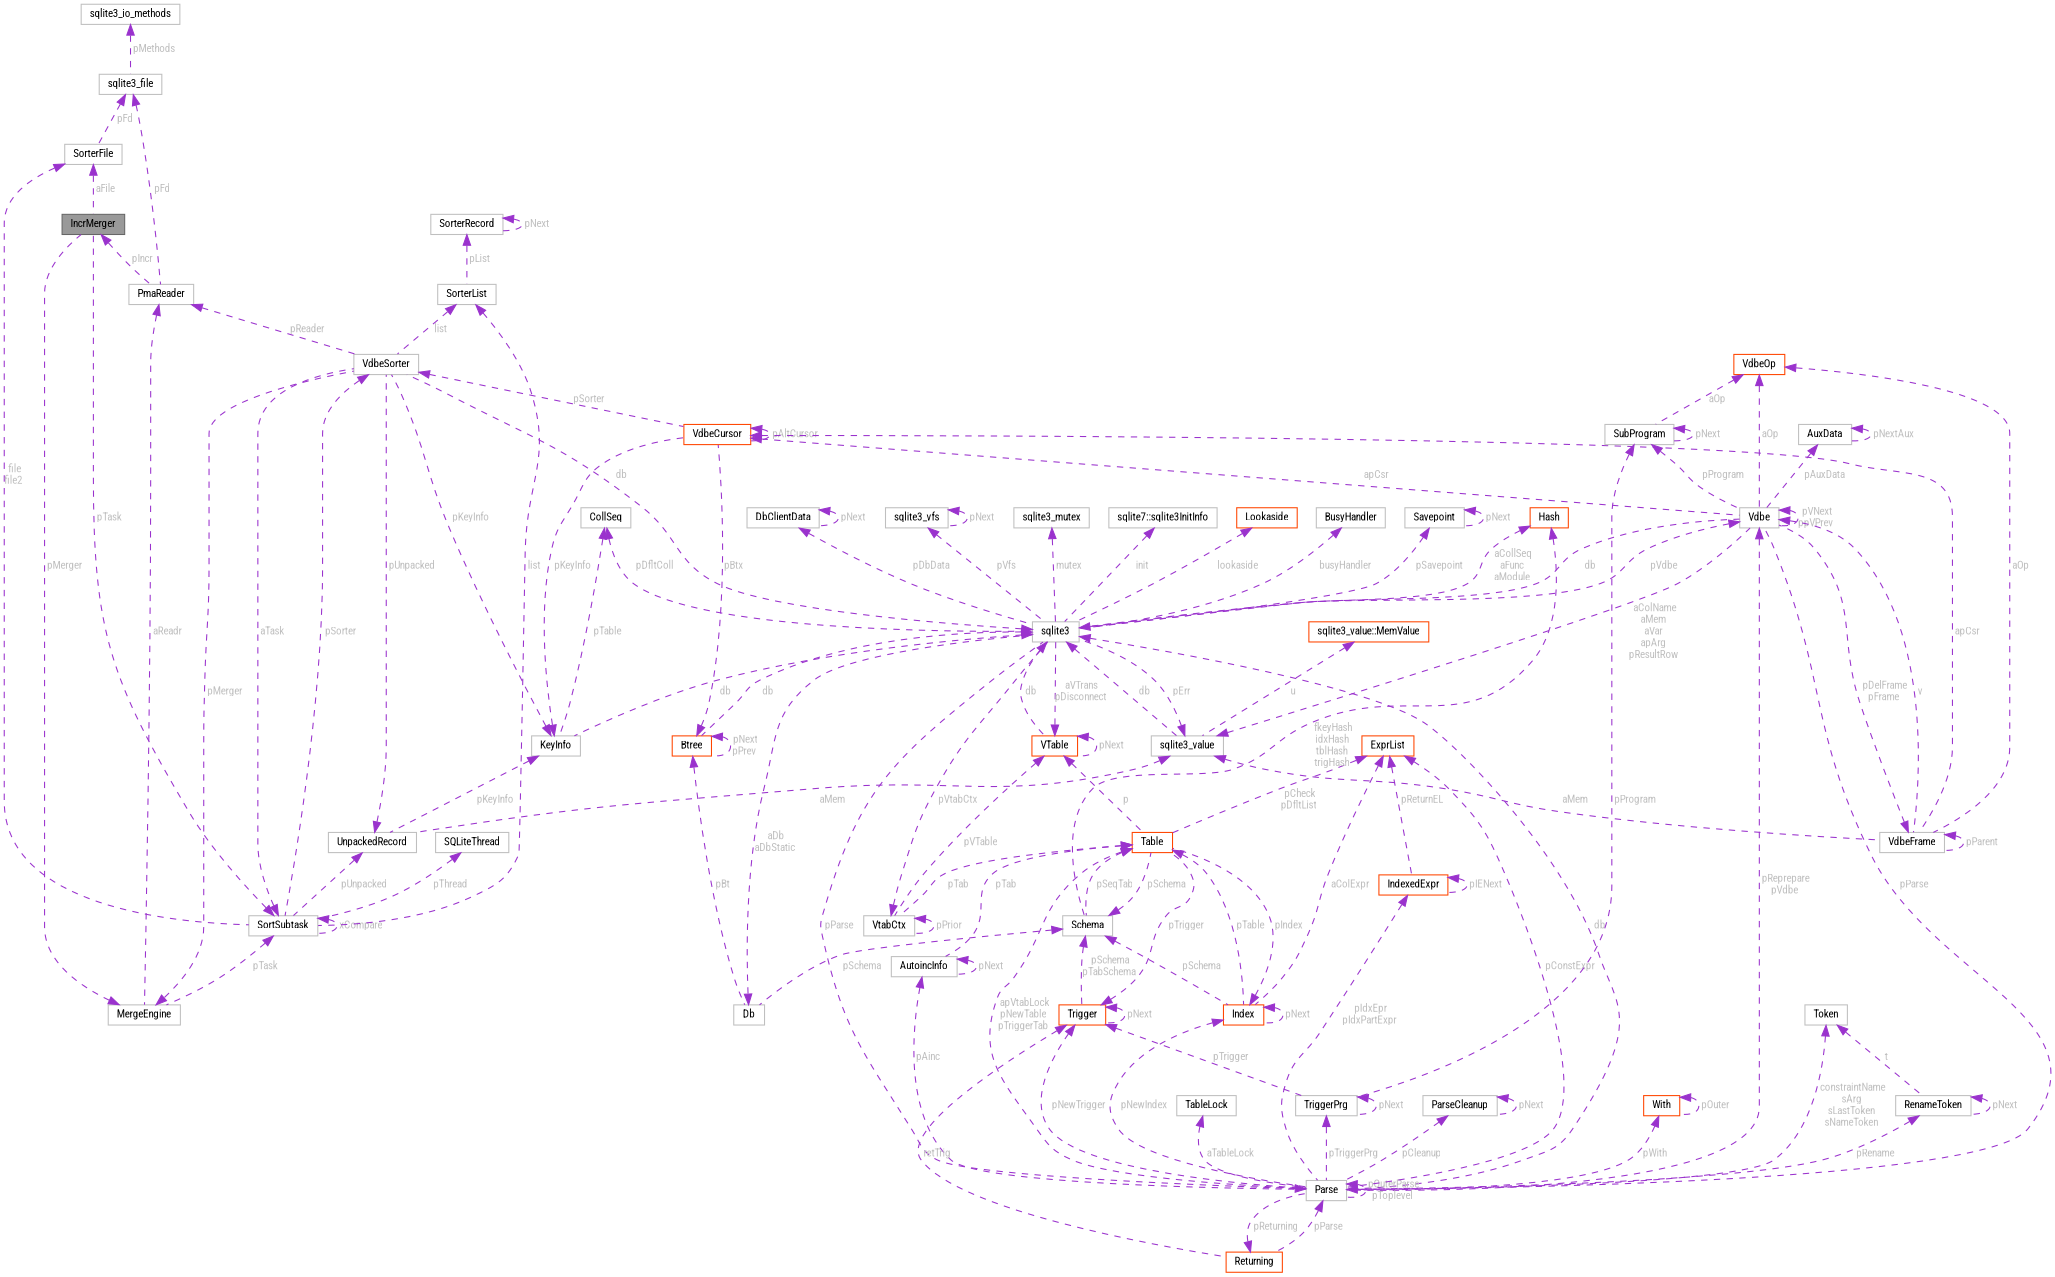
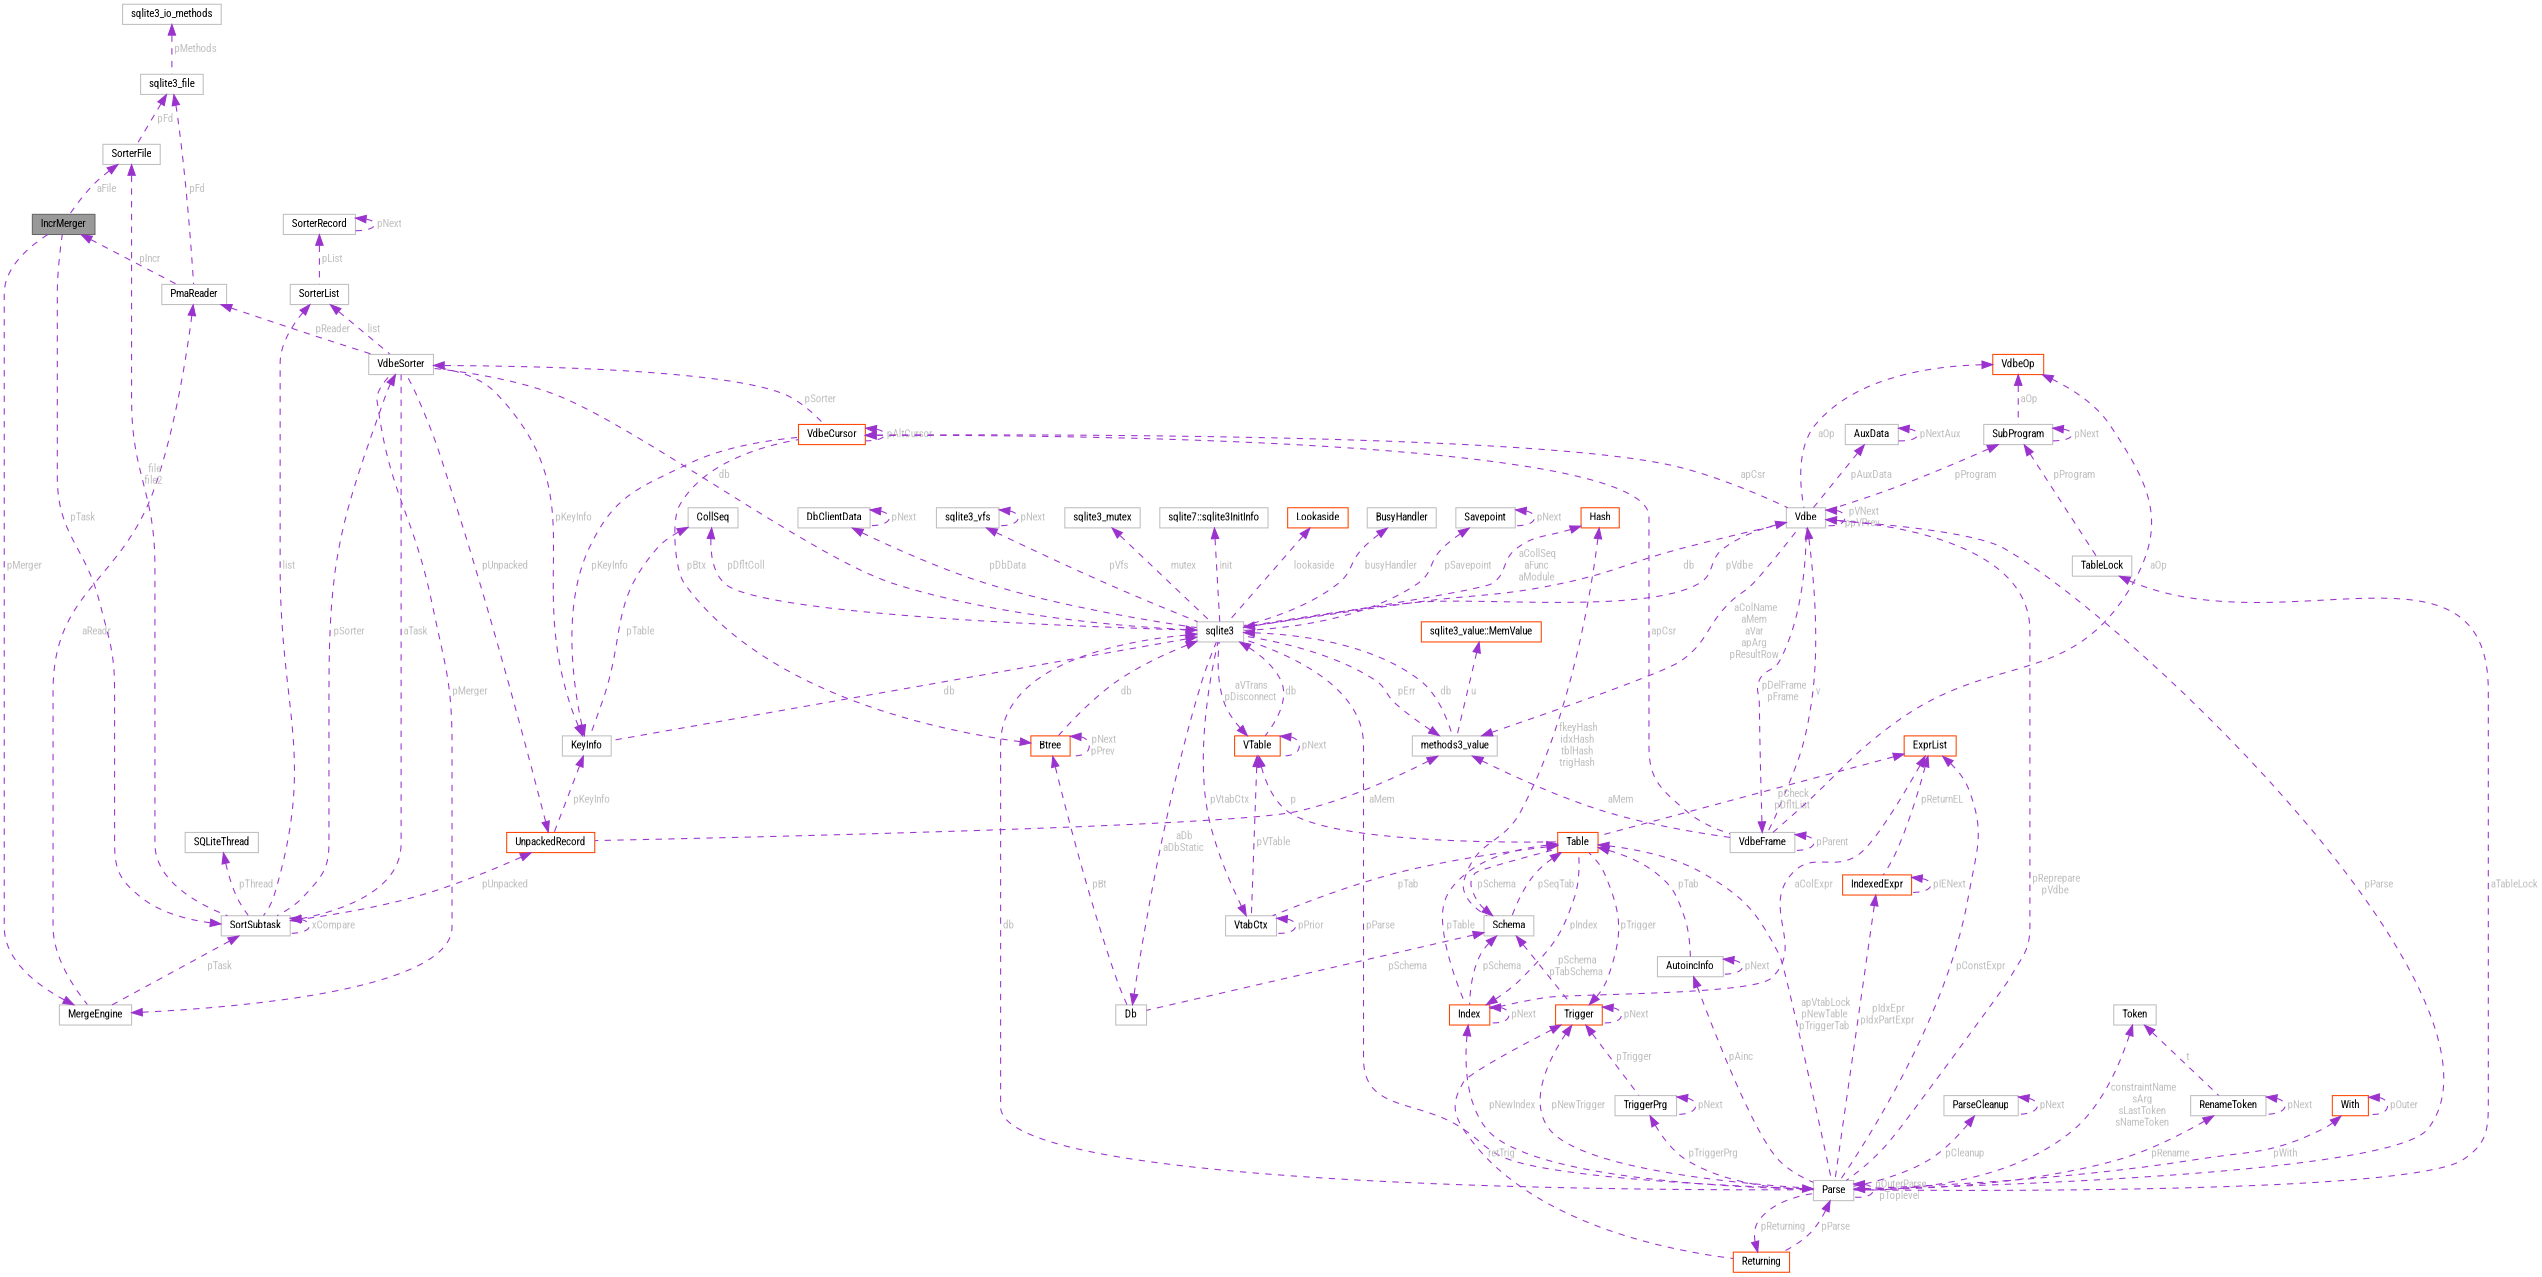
(1187, 746) -> (1455, 746)
(372, 843) -> (551, 843)
(1612, 845) -> (2063, 505)
